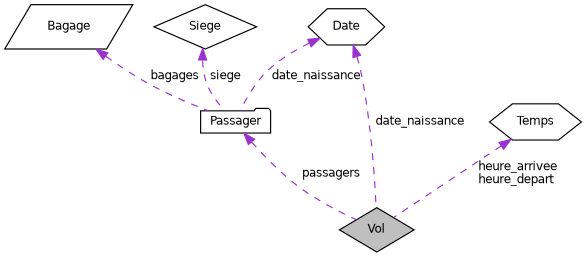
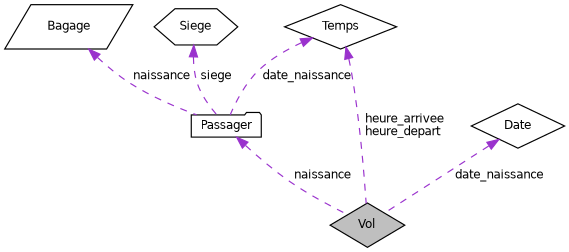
(205, 27) -> (196, 27)
(346, 27) -> (518, 126)
(268, 70) -> (258, 71)
(173, 76) -> (160, 76)
(535, 122) -> (341, 27)
(330, 174) -> (321, 176)
